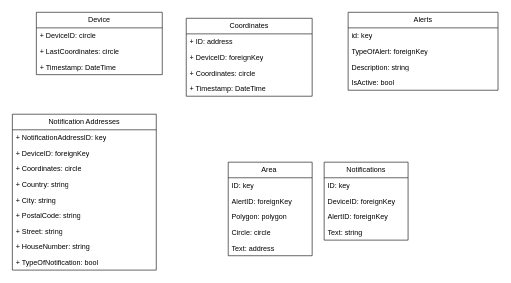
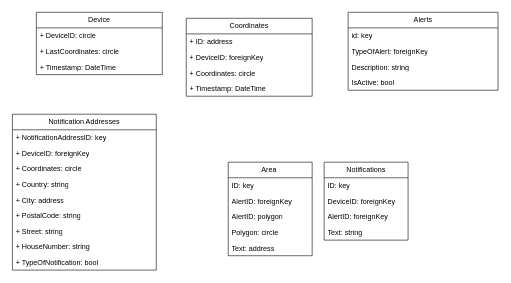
(39, 201) -> (42, 201)
(260, 218) -> (260, 218)
(255, 233) -> (257, 233)
